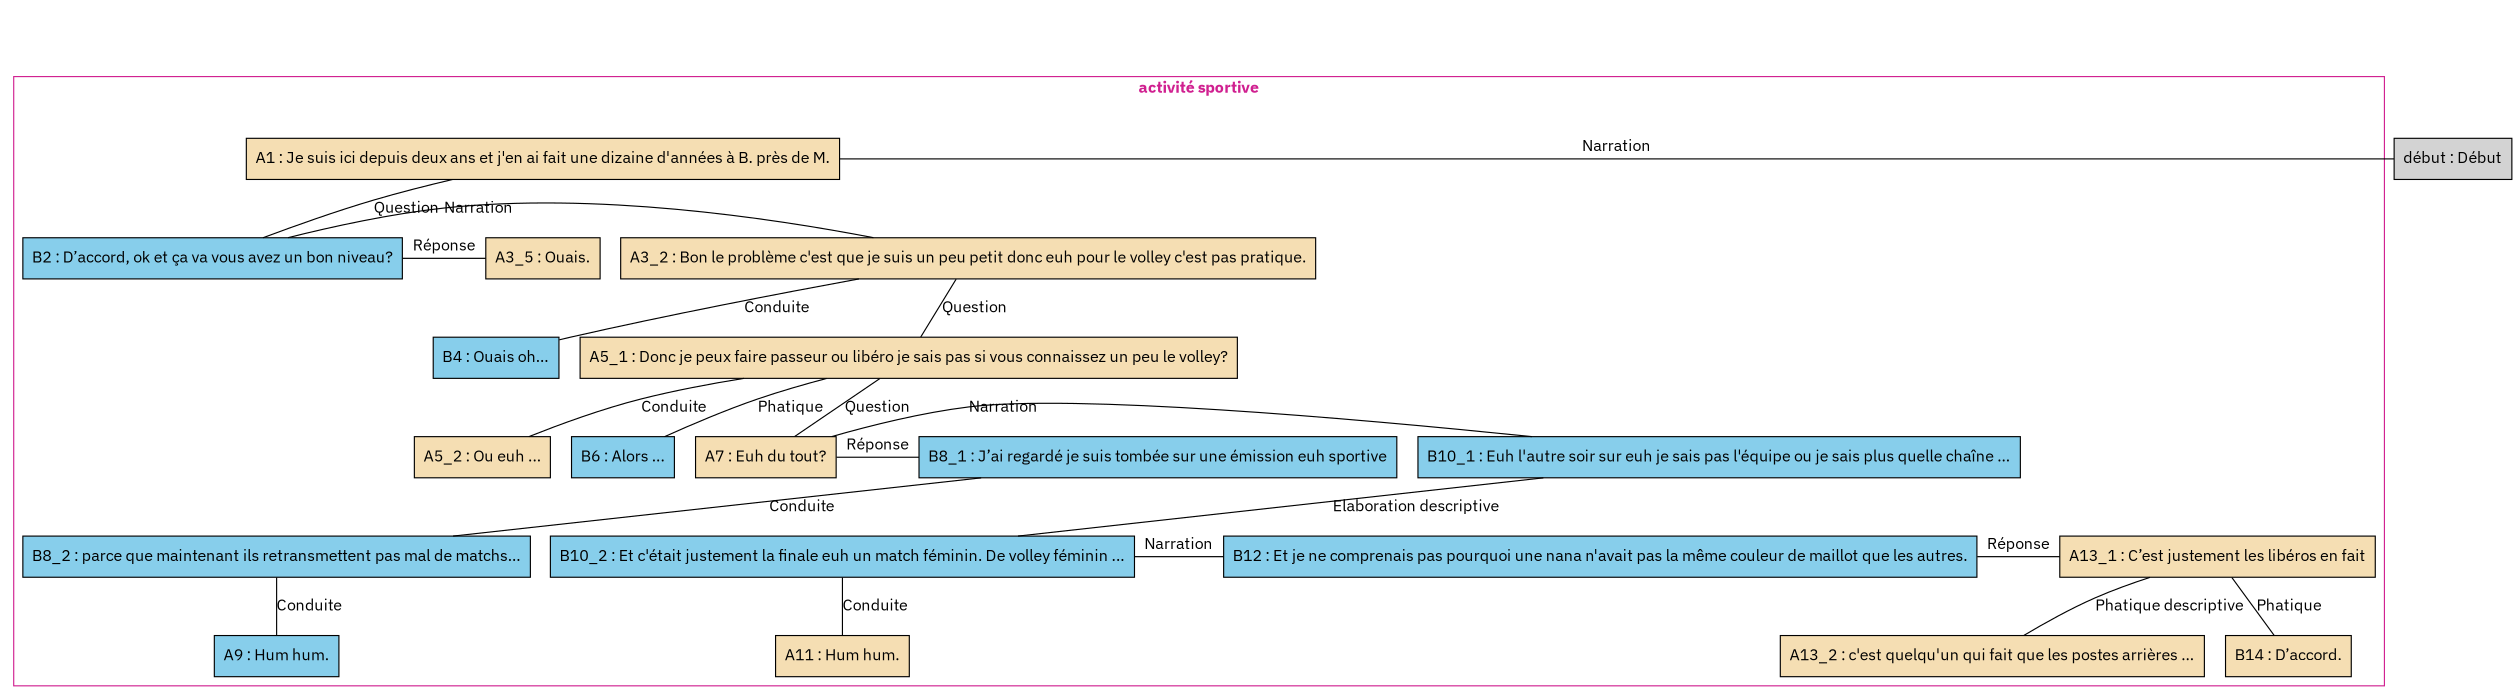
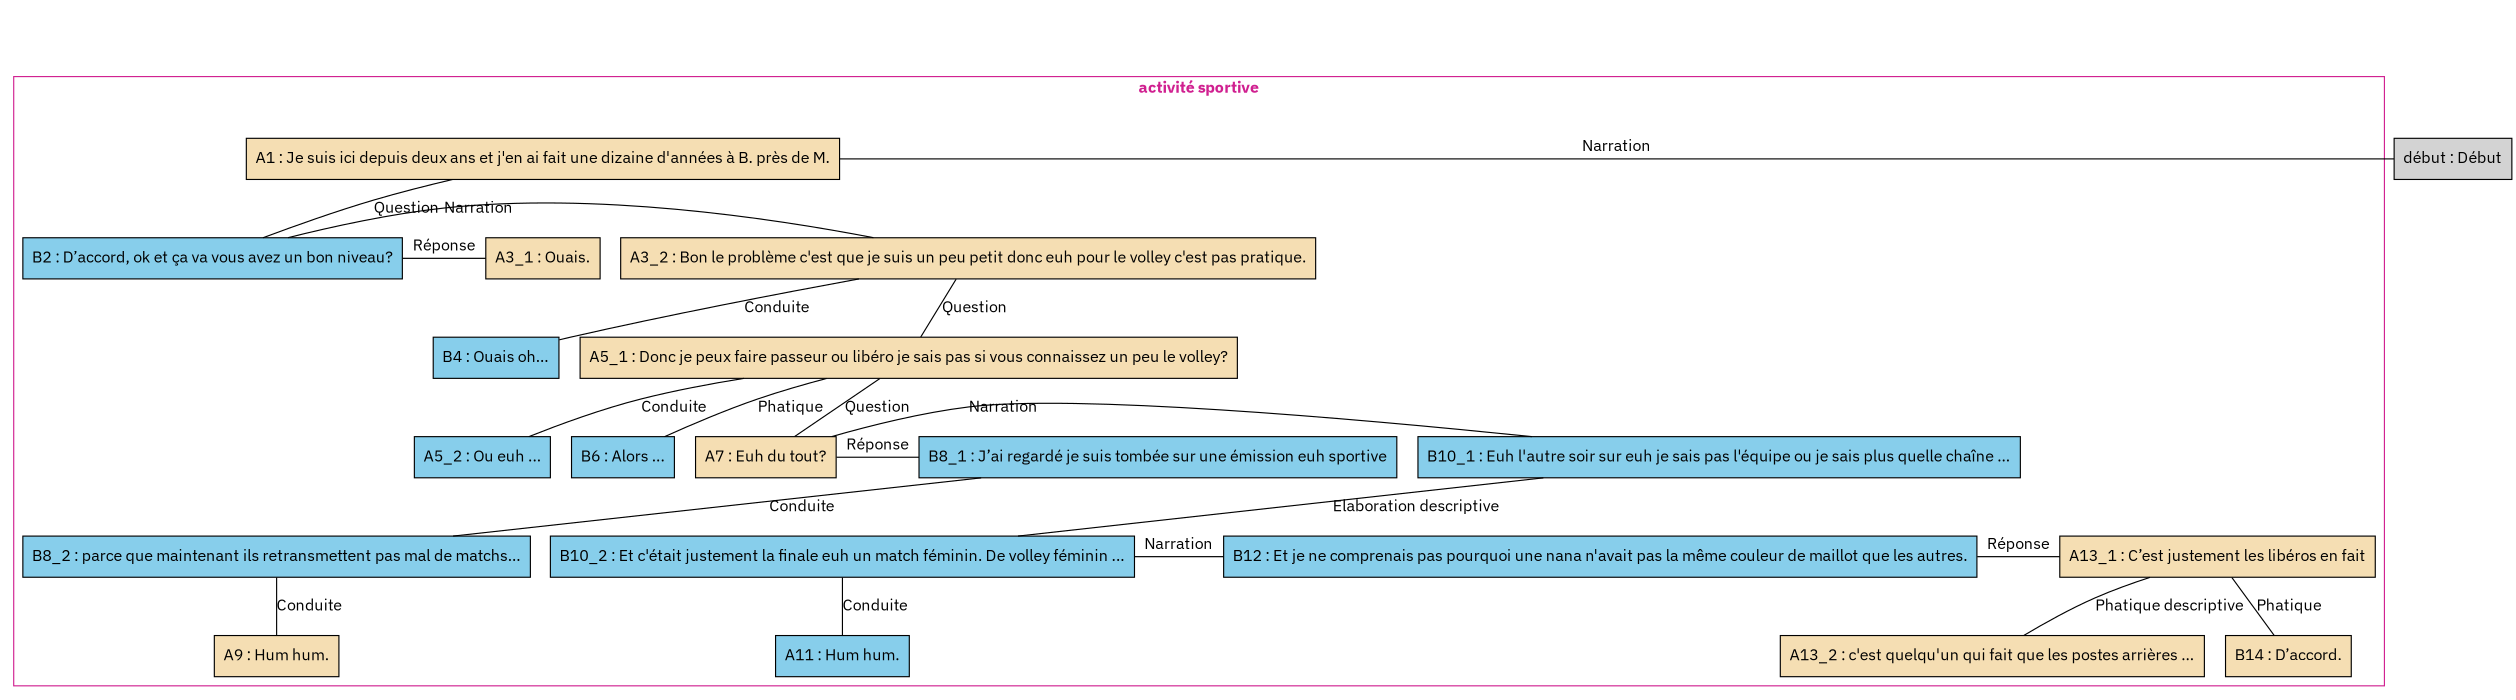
(543, 258) -> (543, 258)
(482, 457) -> (482, 457)
(277, 656) -> (277, 656)
(842, 656) -> (842, 656)
